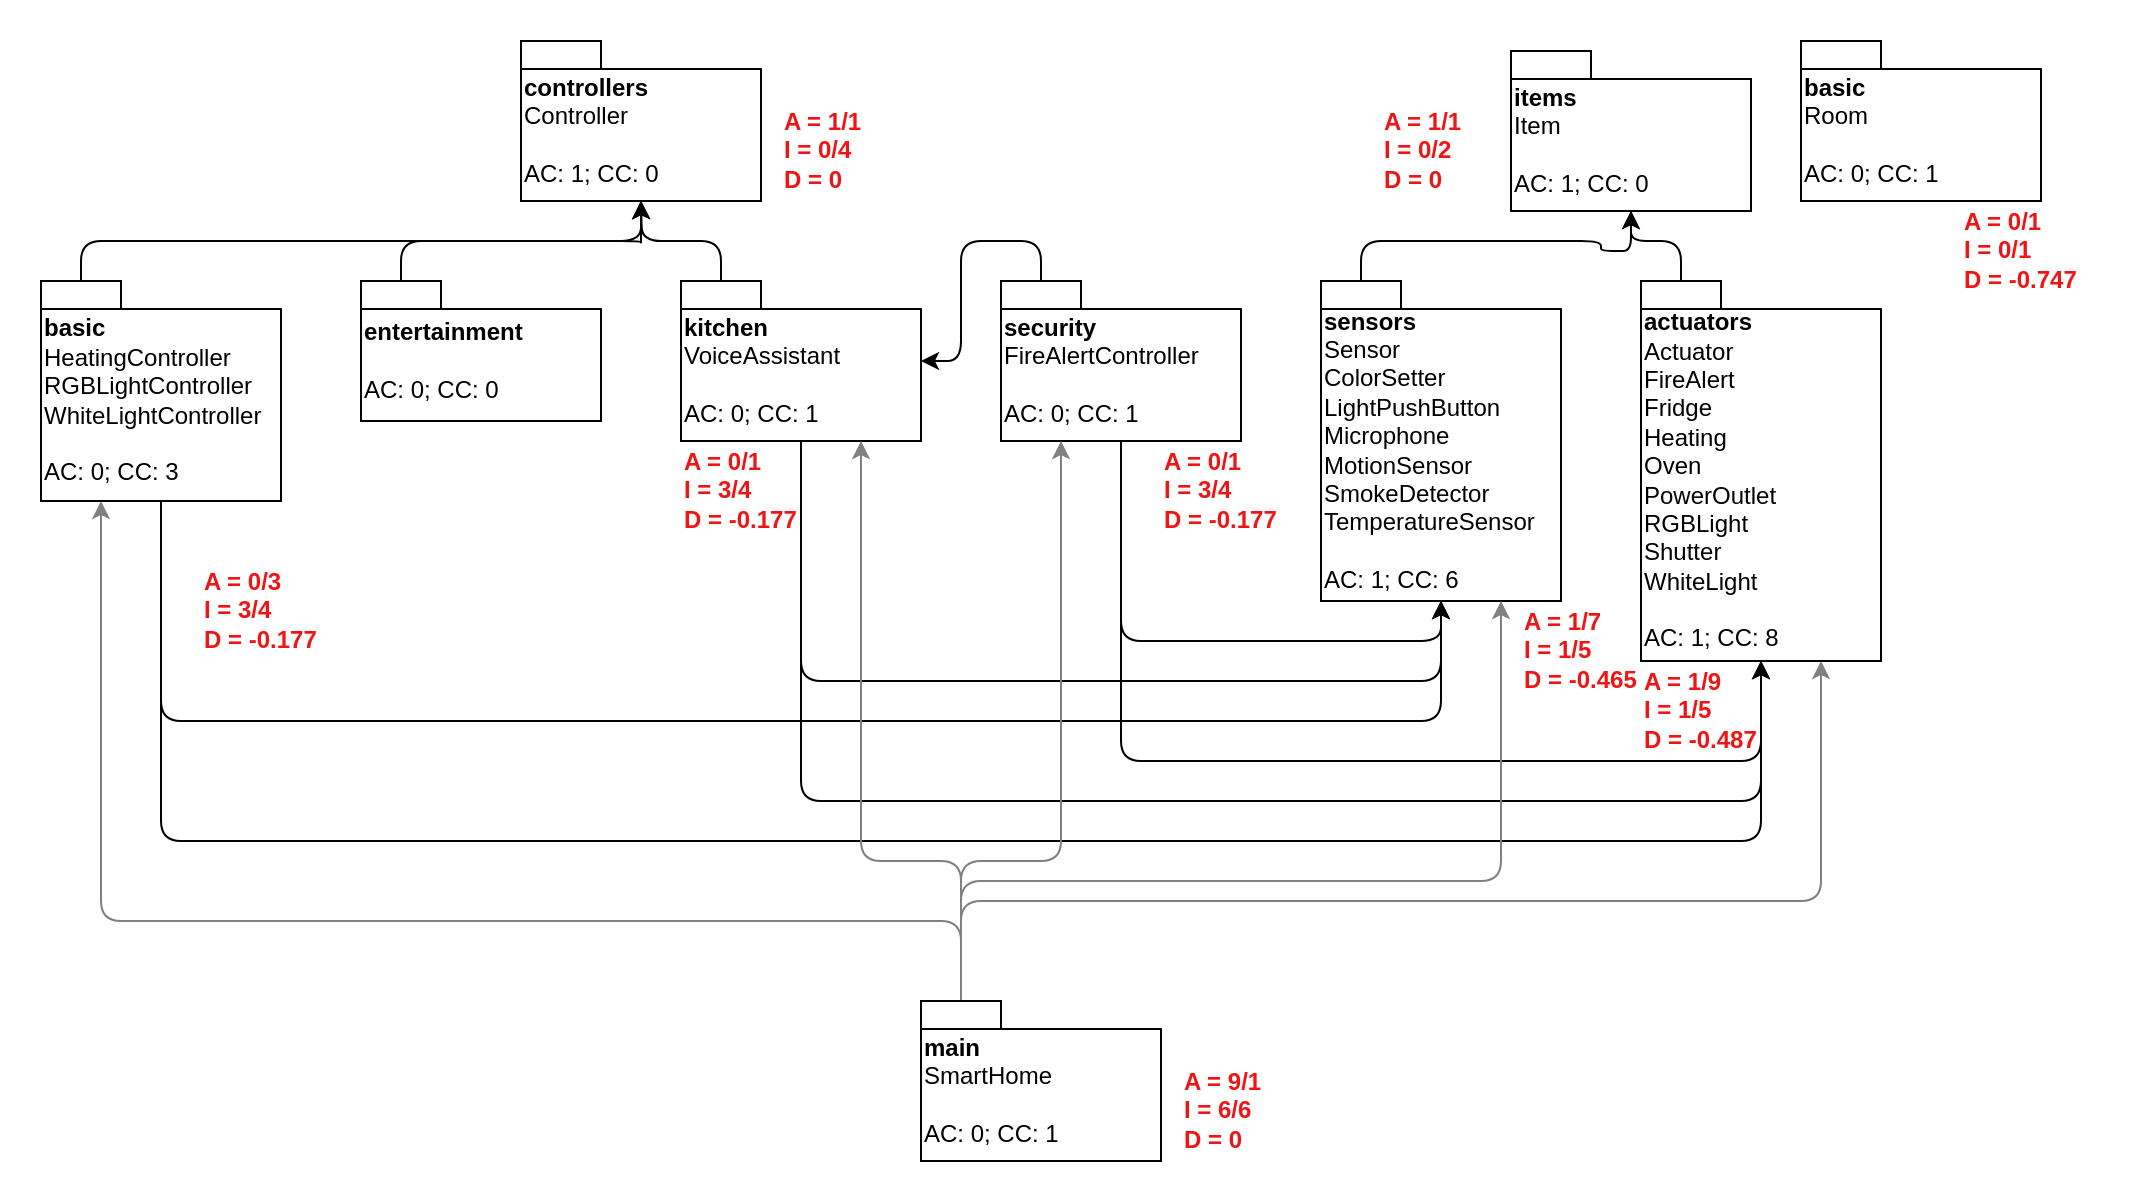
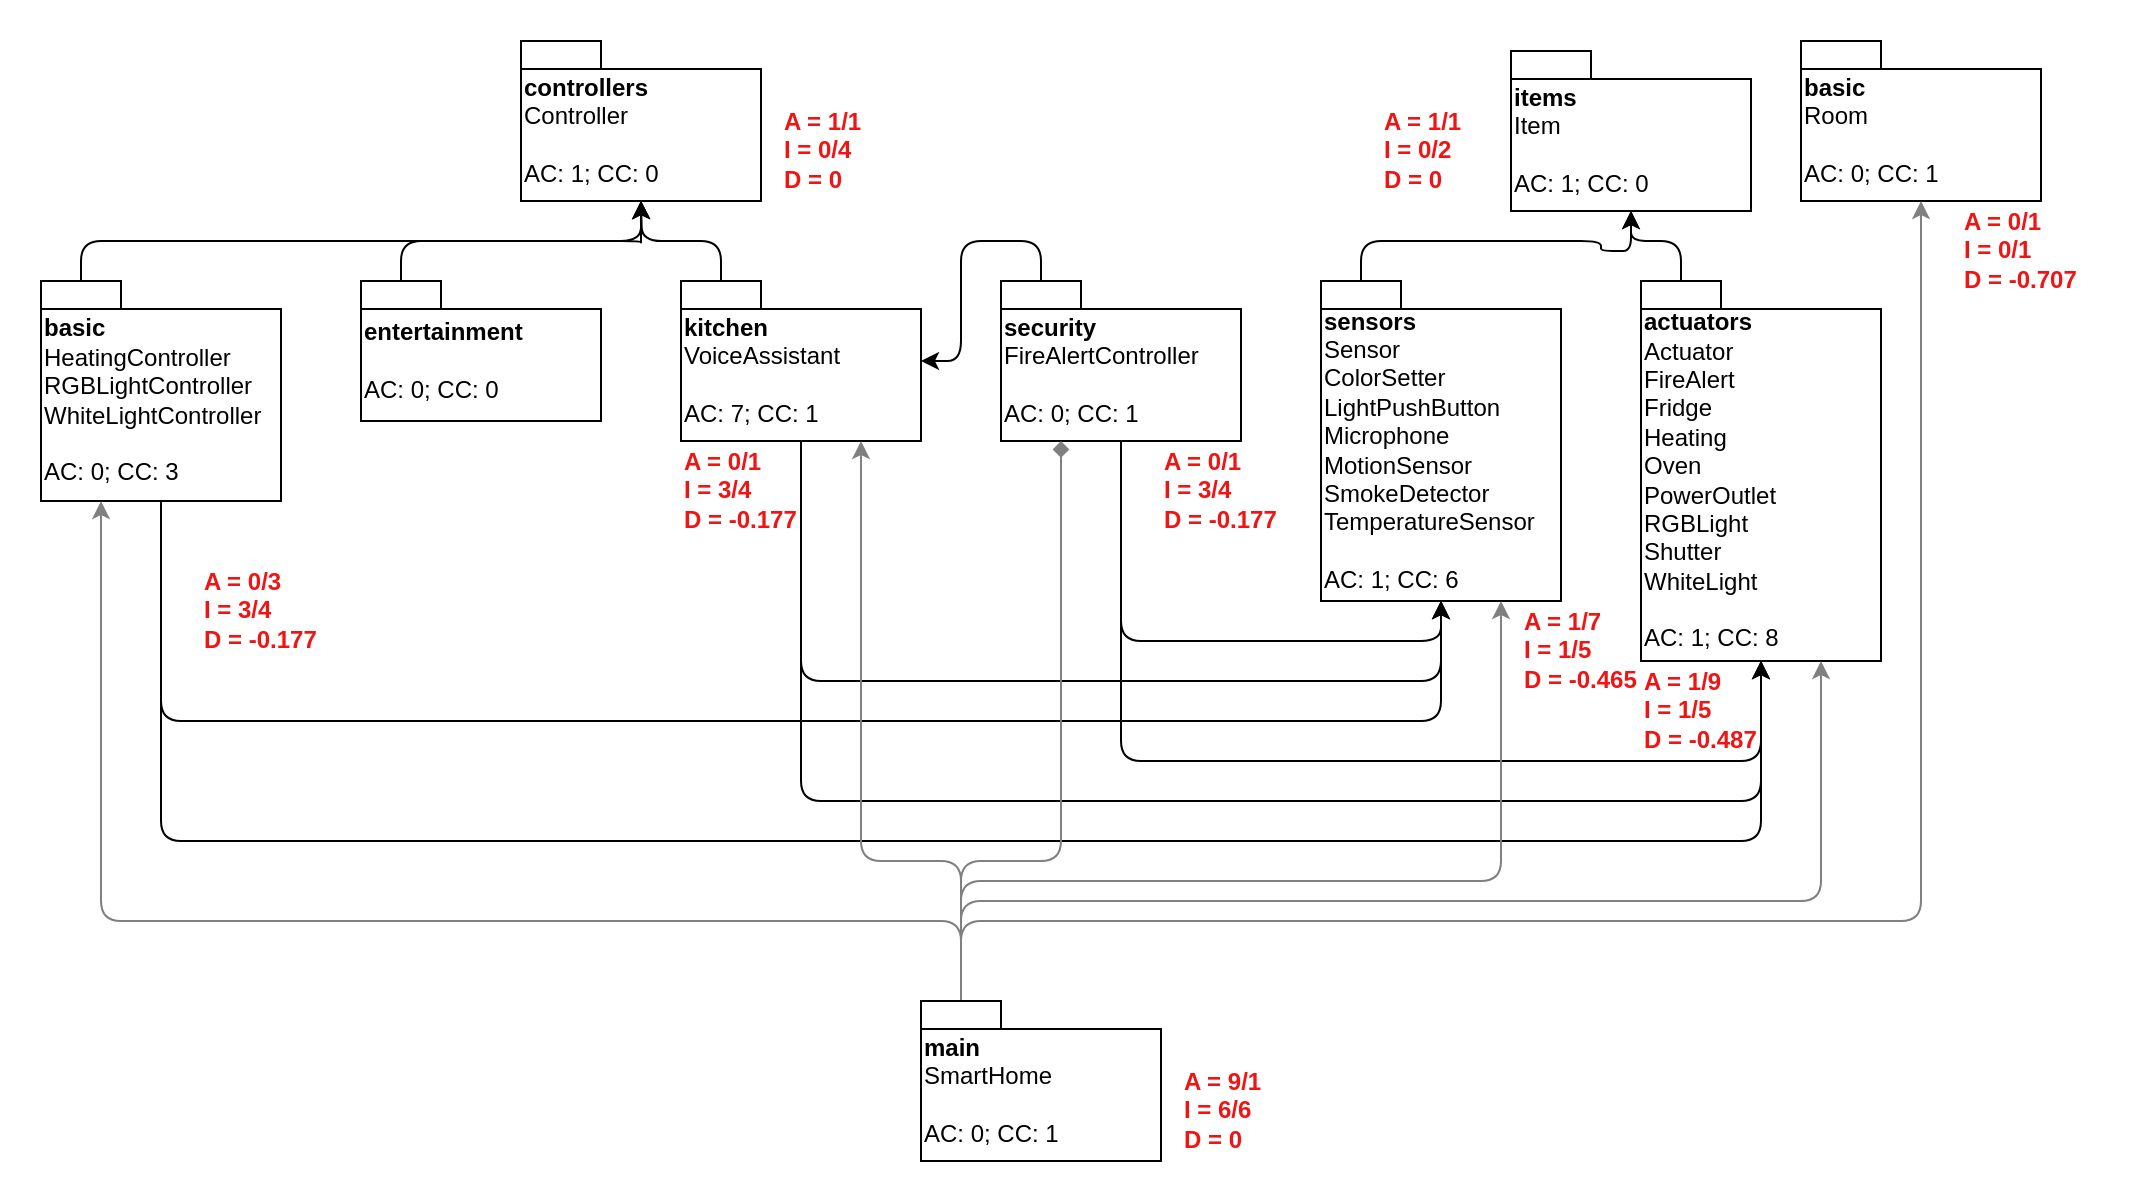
(2023, 251) -> (2023, 251)
(773, 371) -> (773, 371)
(1061, 456) -> (1061, 457)
none -> (1789, 921)
